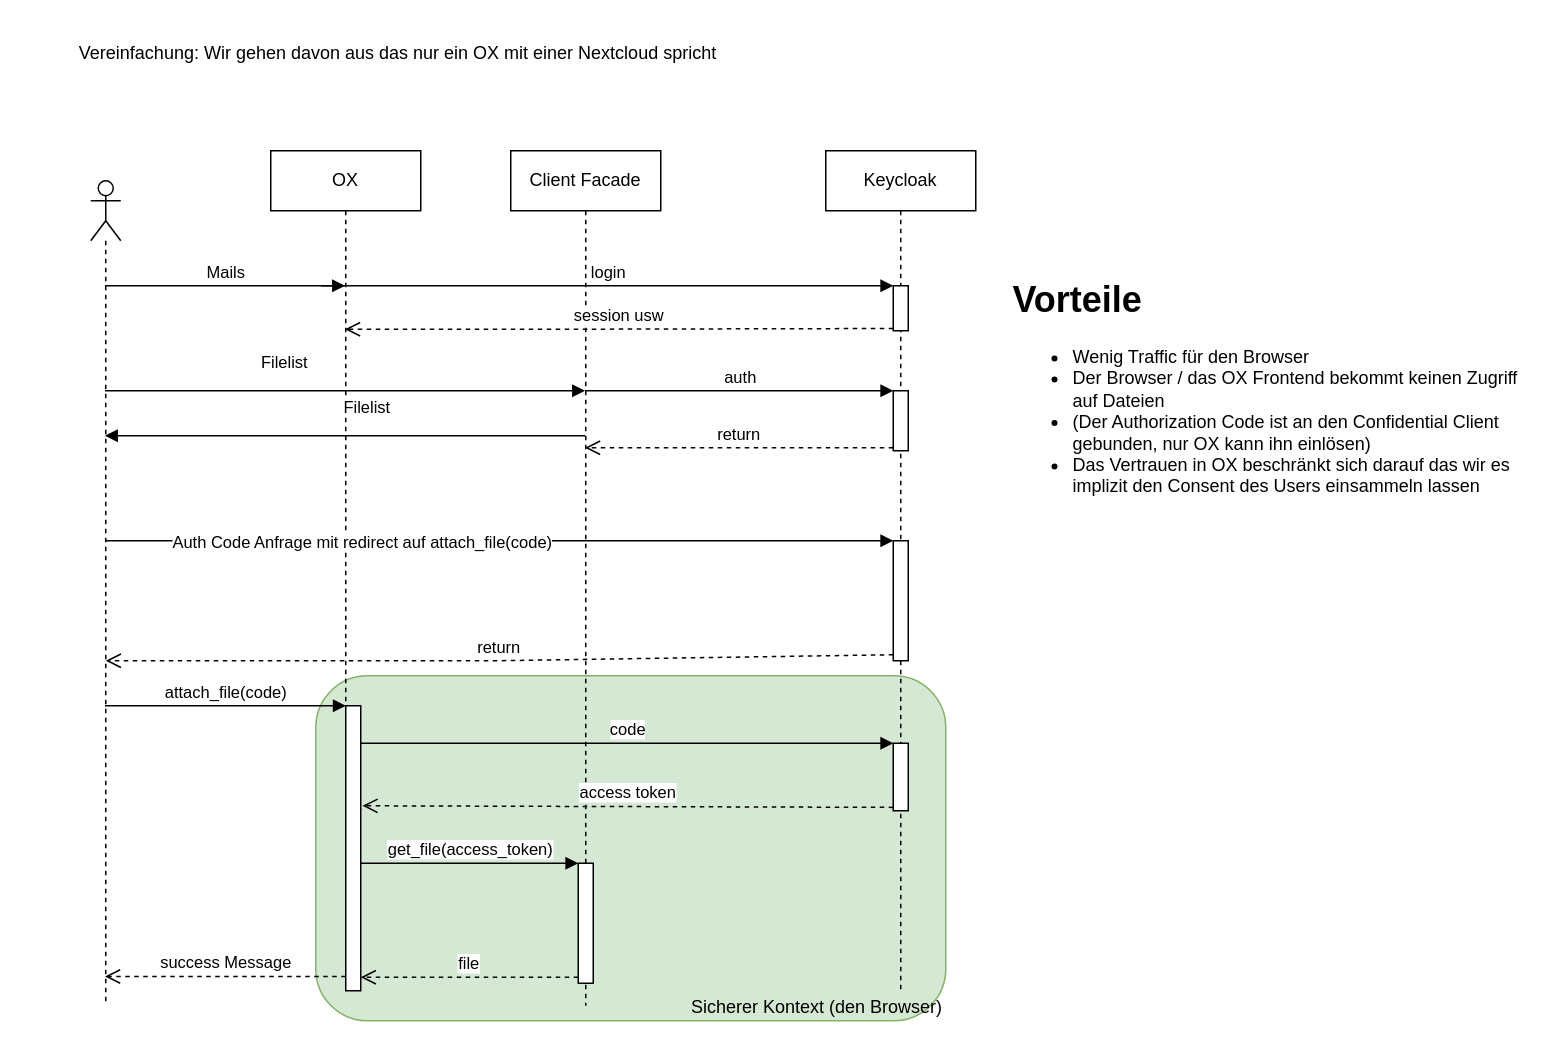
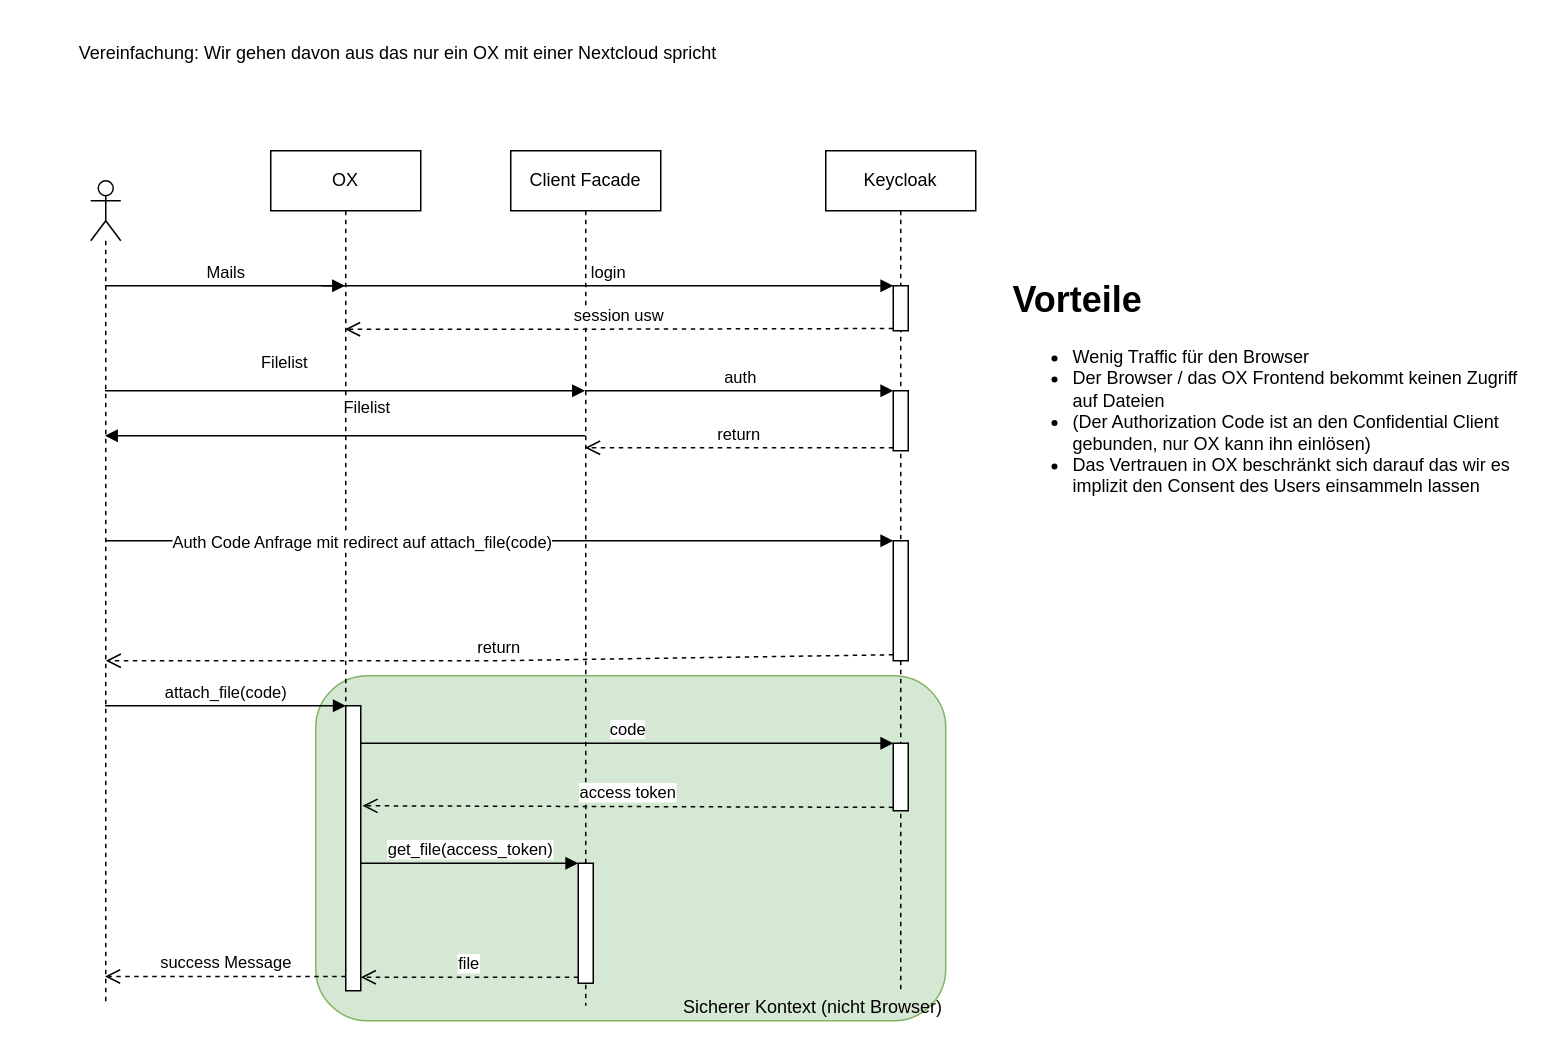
(801, 1005) -> (793, 1005)
